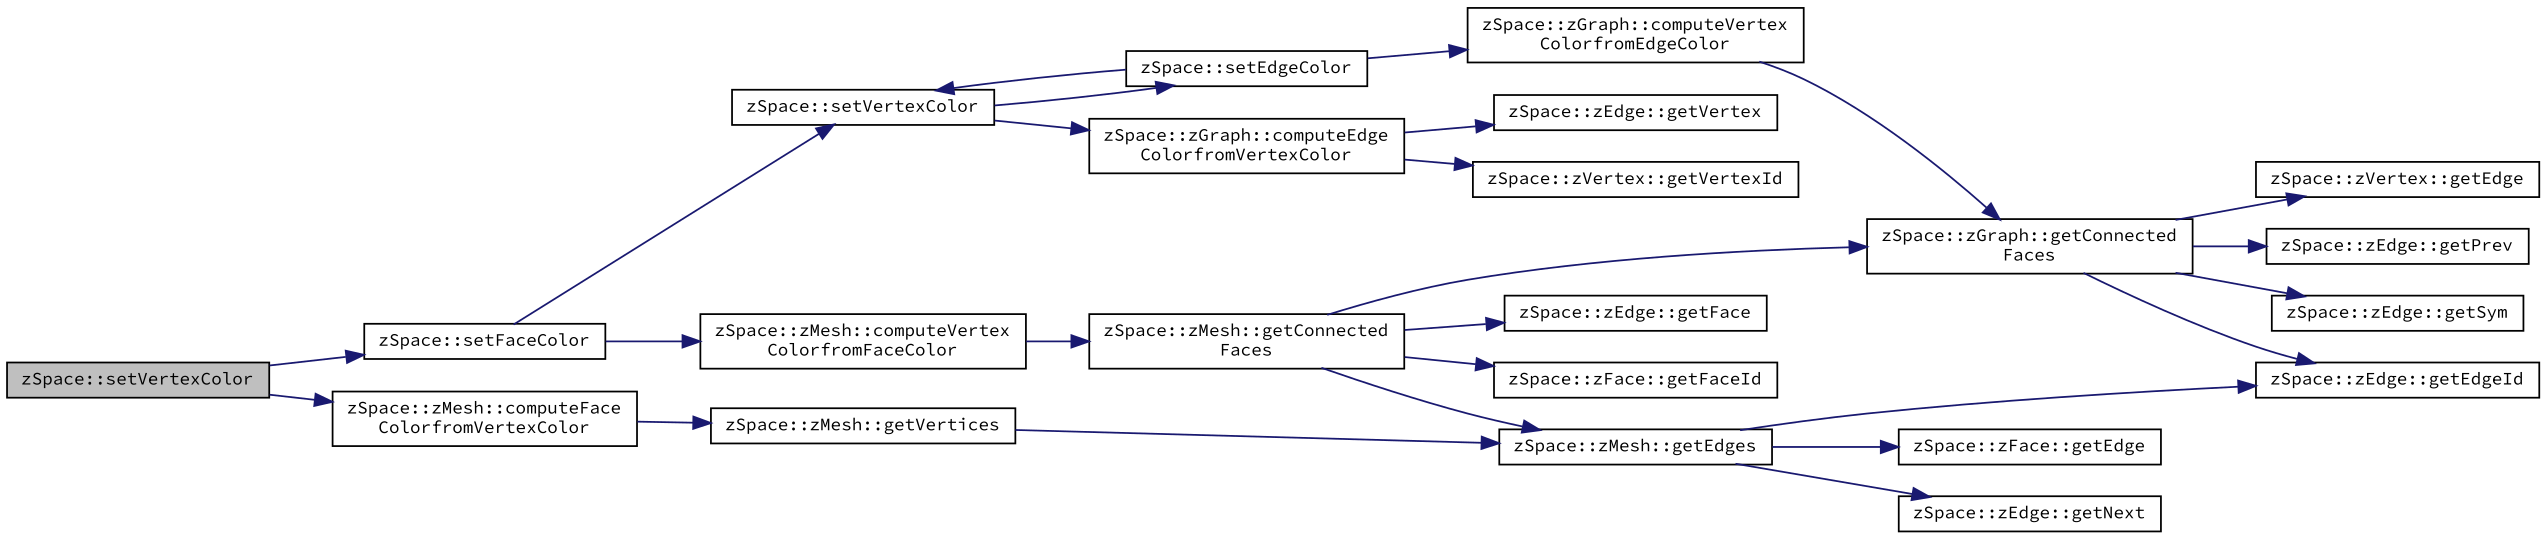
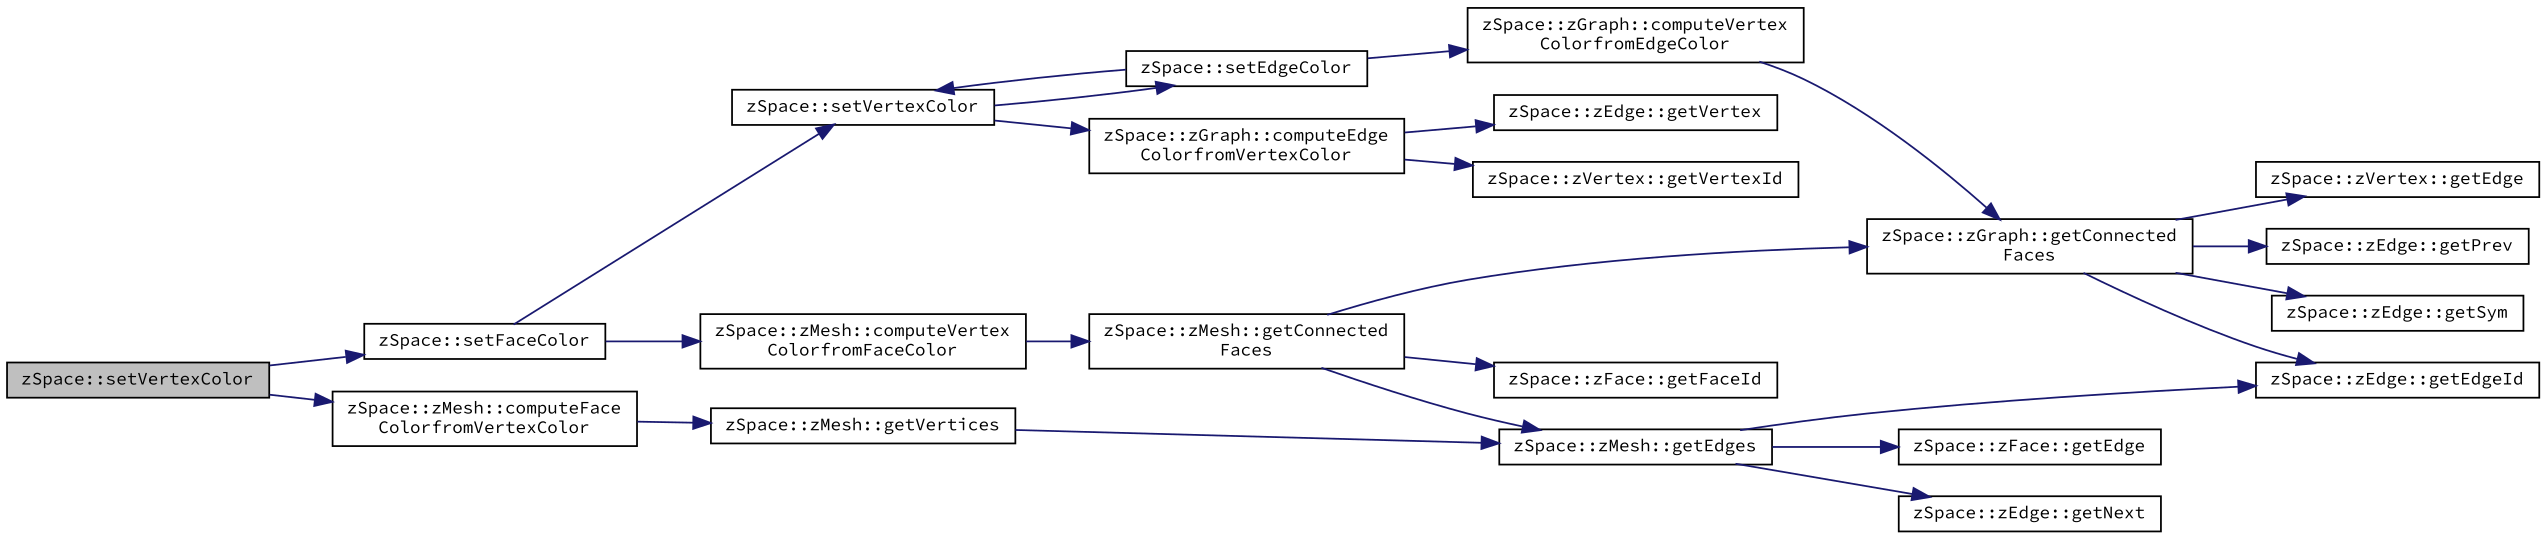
(1636, 313) -> none
